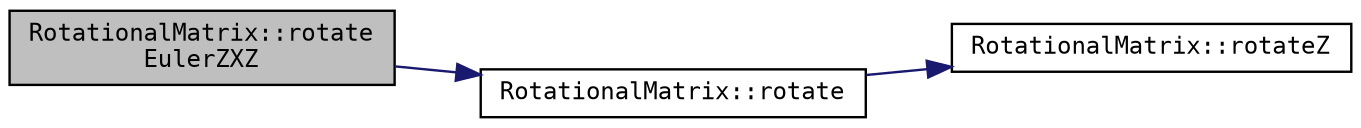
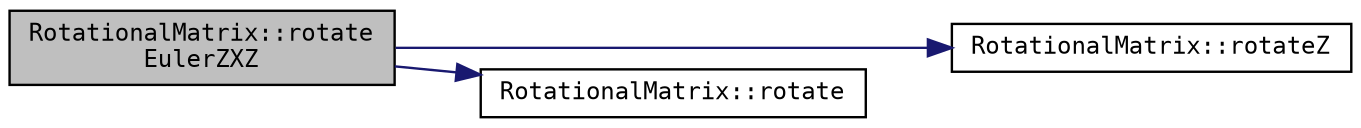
(897, 72) -> (662, 48)
